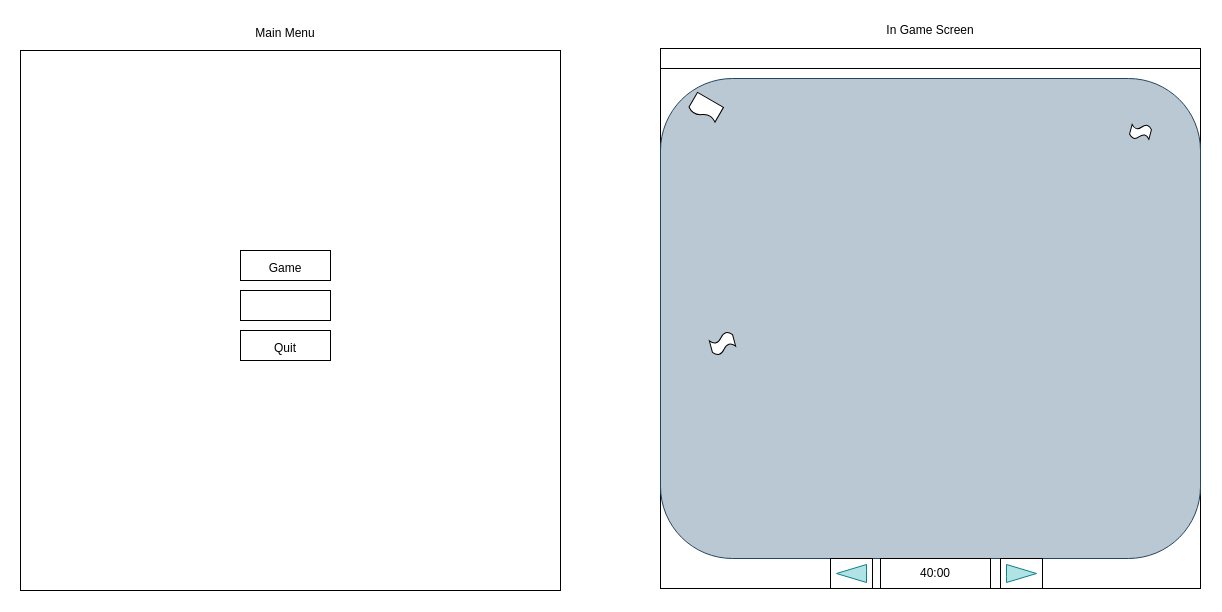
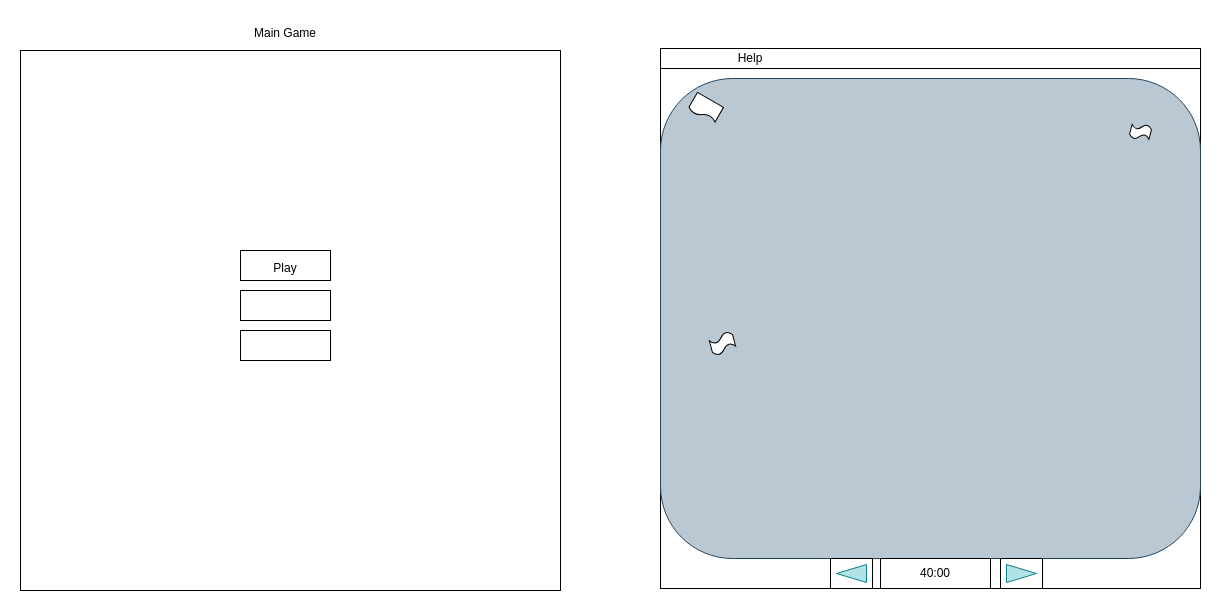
(931, 31) -> none
(286, 41) -> (286, 41)
none -> (751, 59)
(286, 269) -> (286, 269)
(286, 348) -> none
